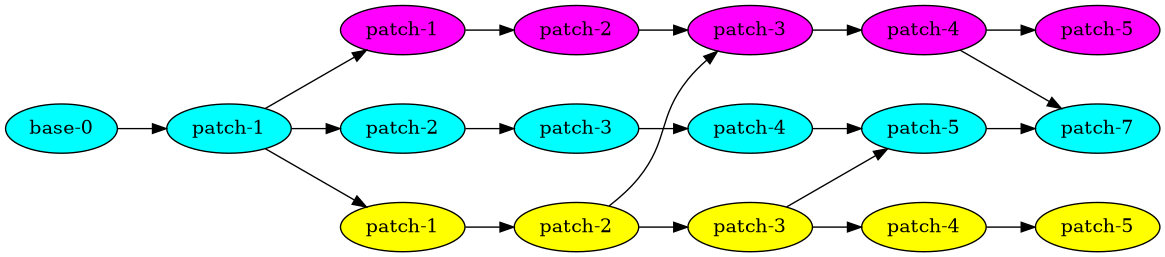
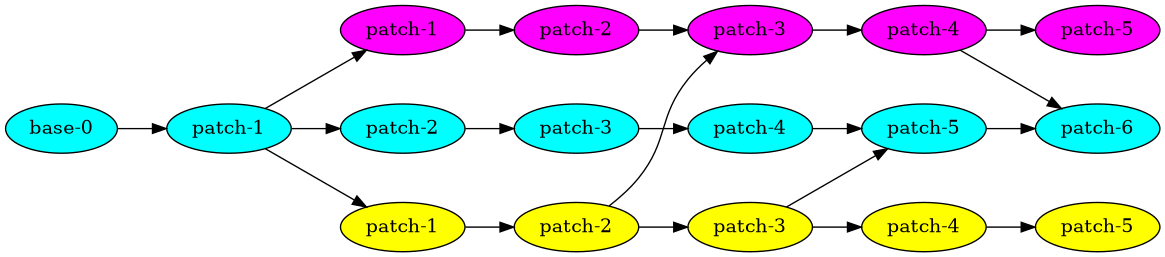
(1098, 129) -> (1098, 129)
